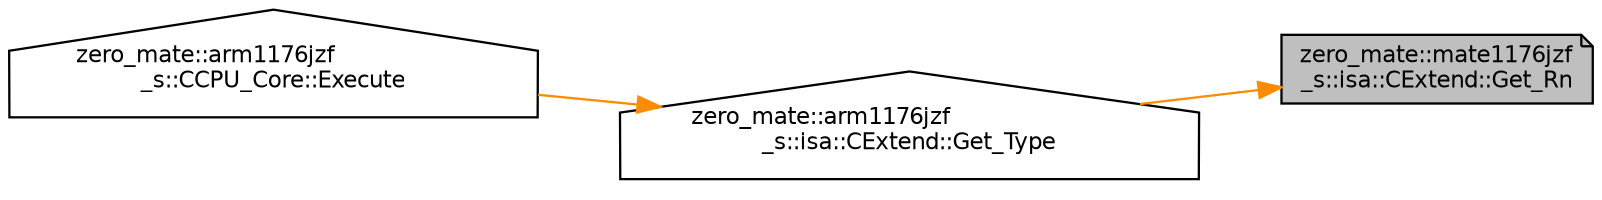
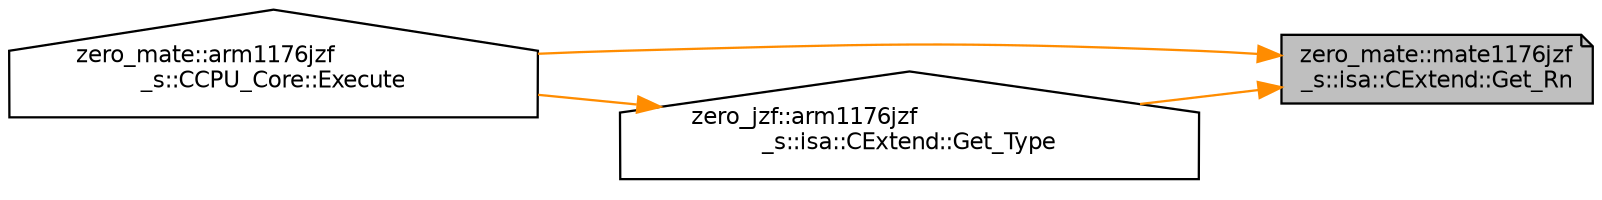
none -> (898, 45)
(910, 131) -> (910, 131)
